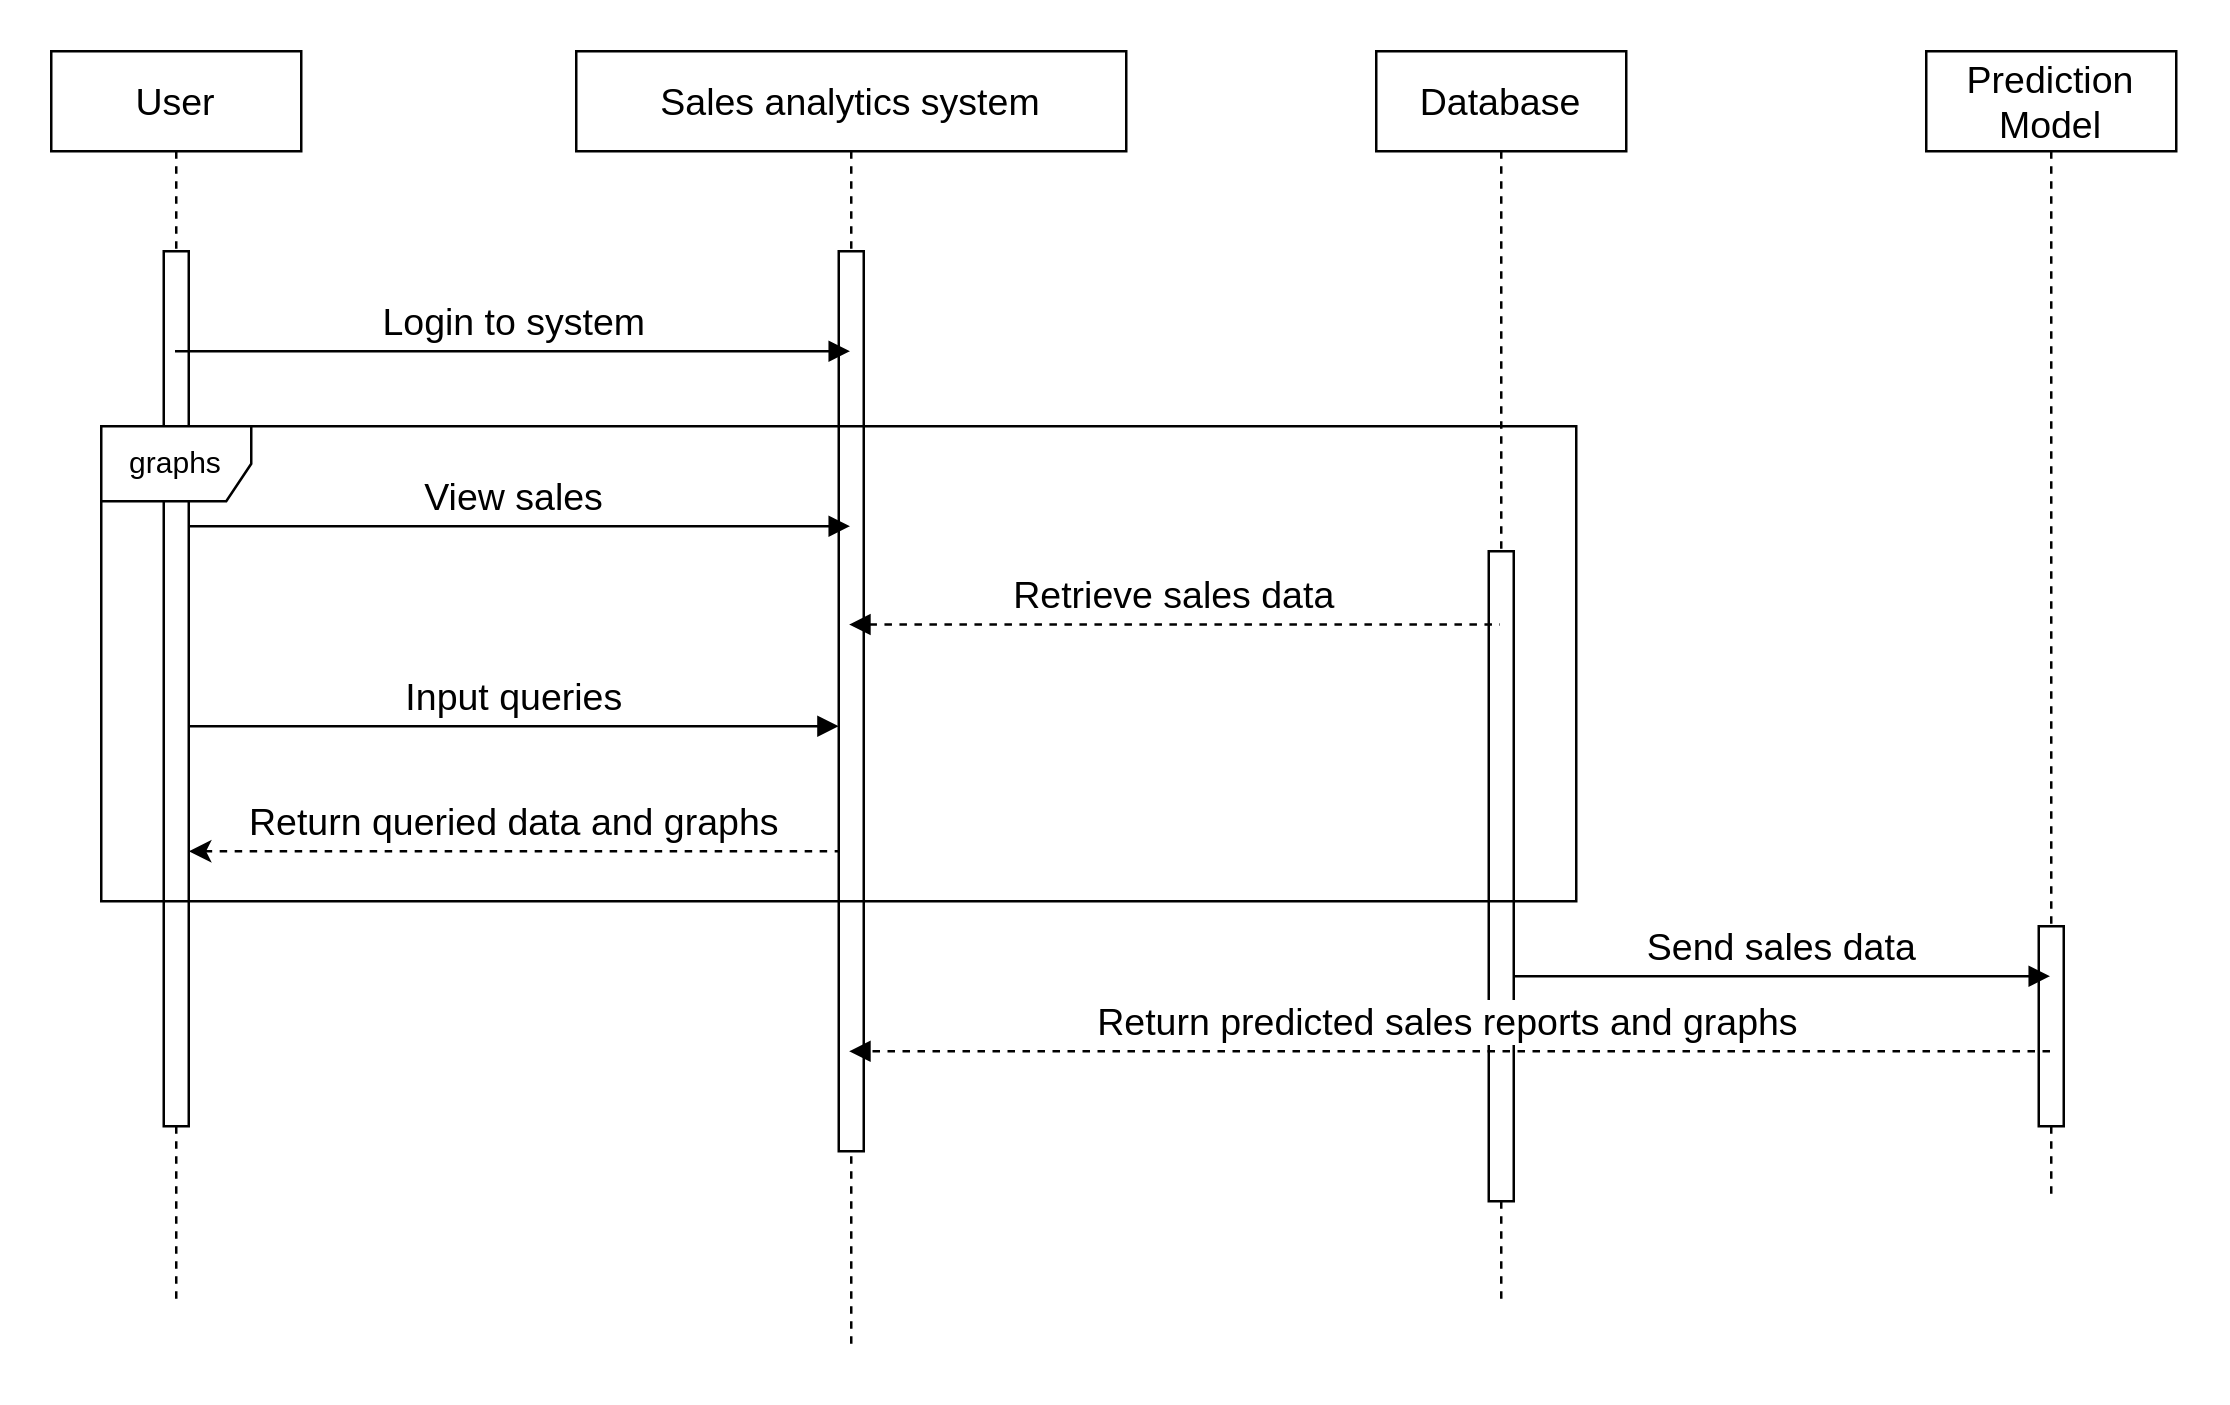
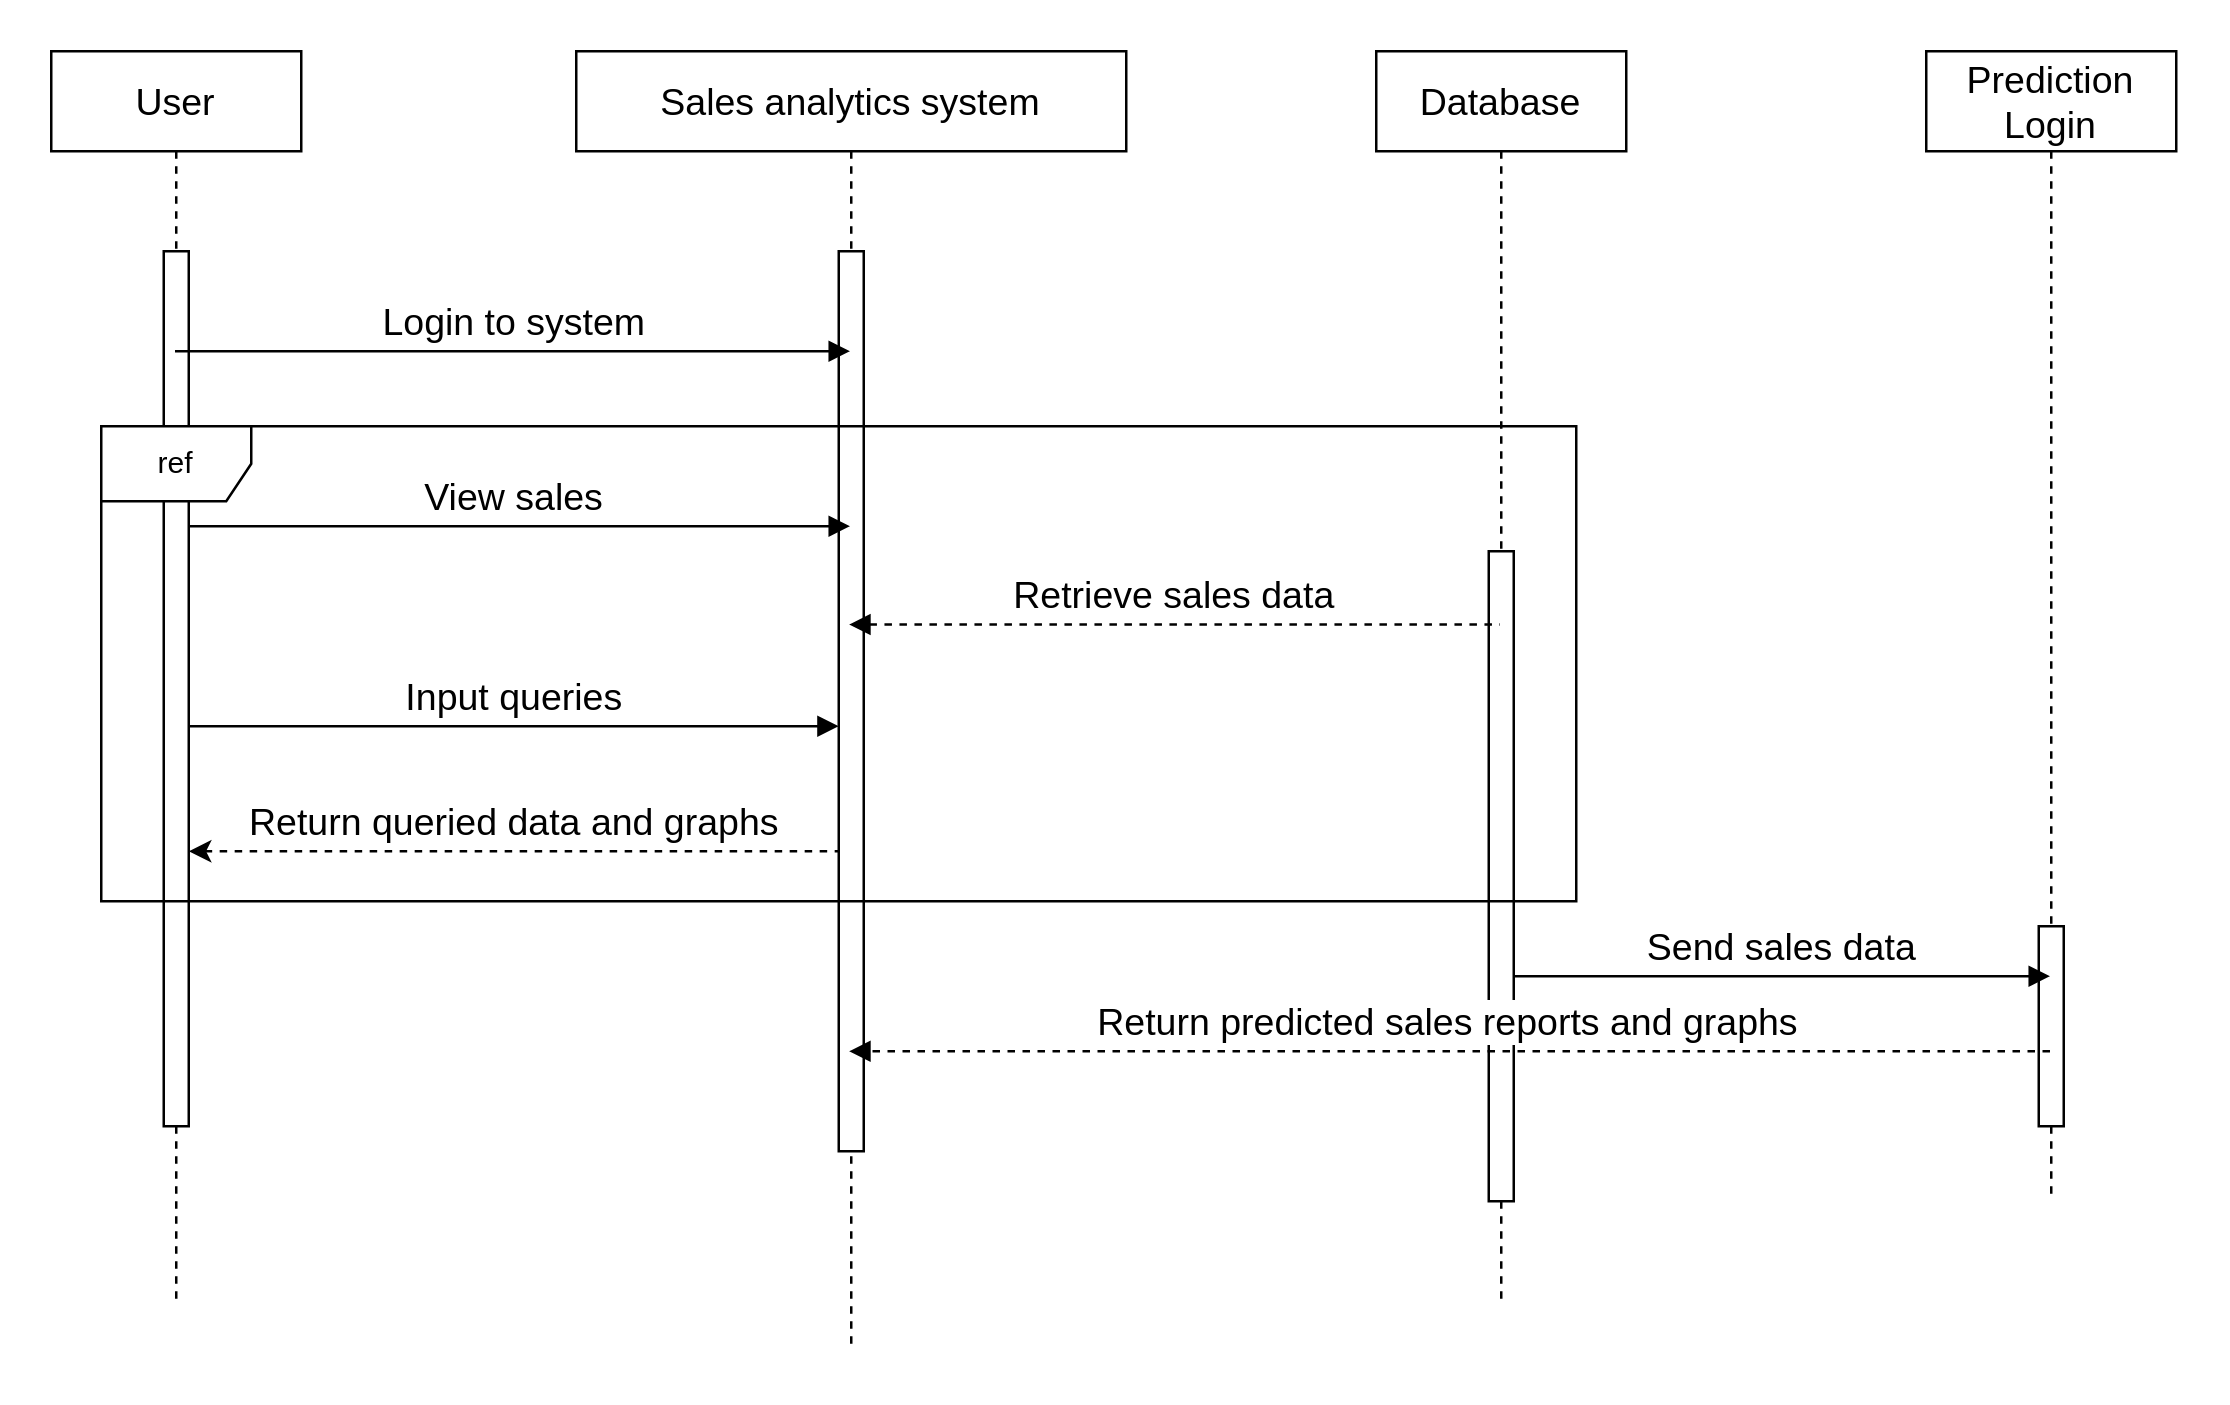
(2051, 101) -> (2051, 101)
(176, 464) -> (176, 464)
